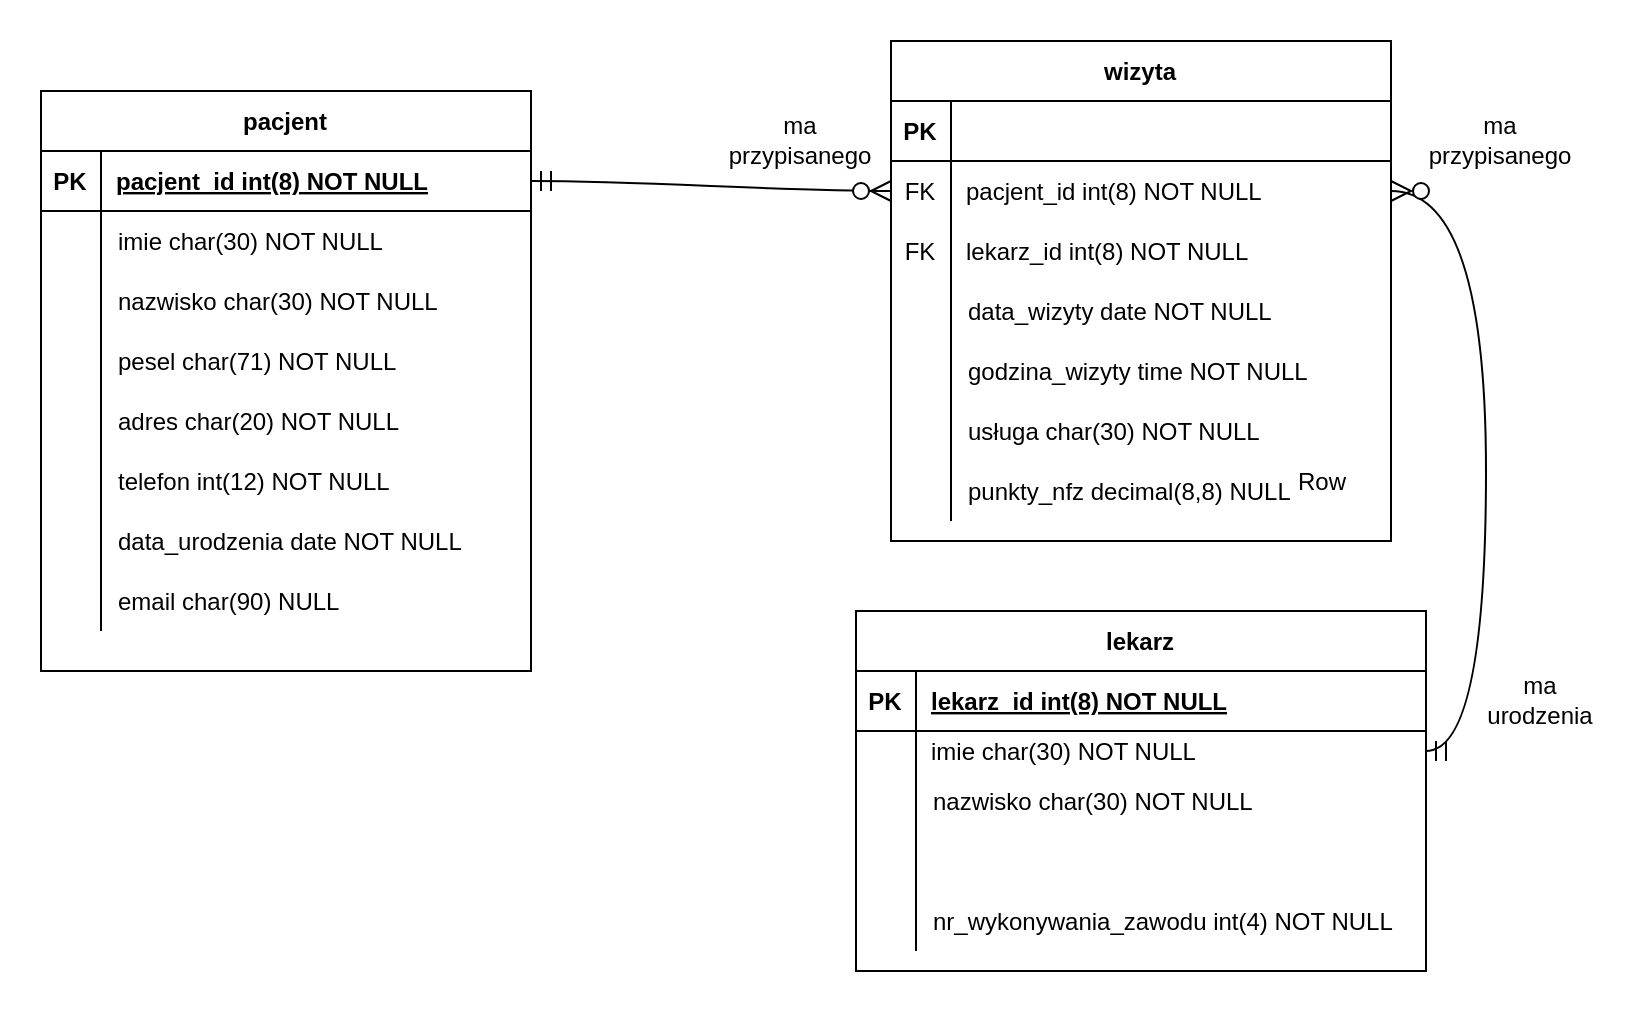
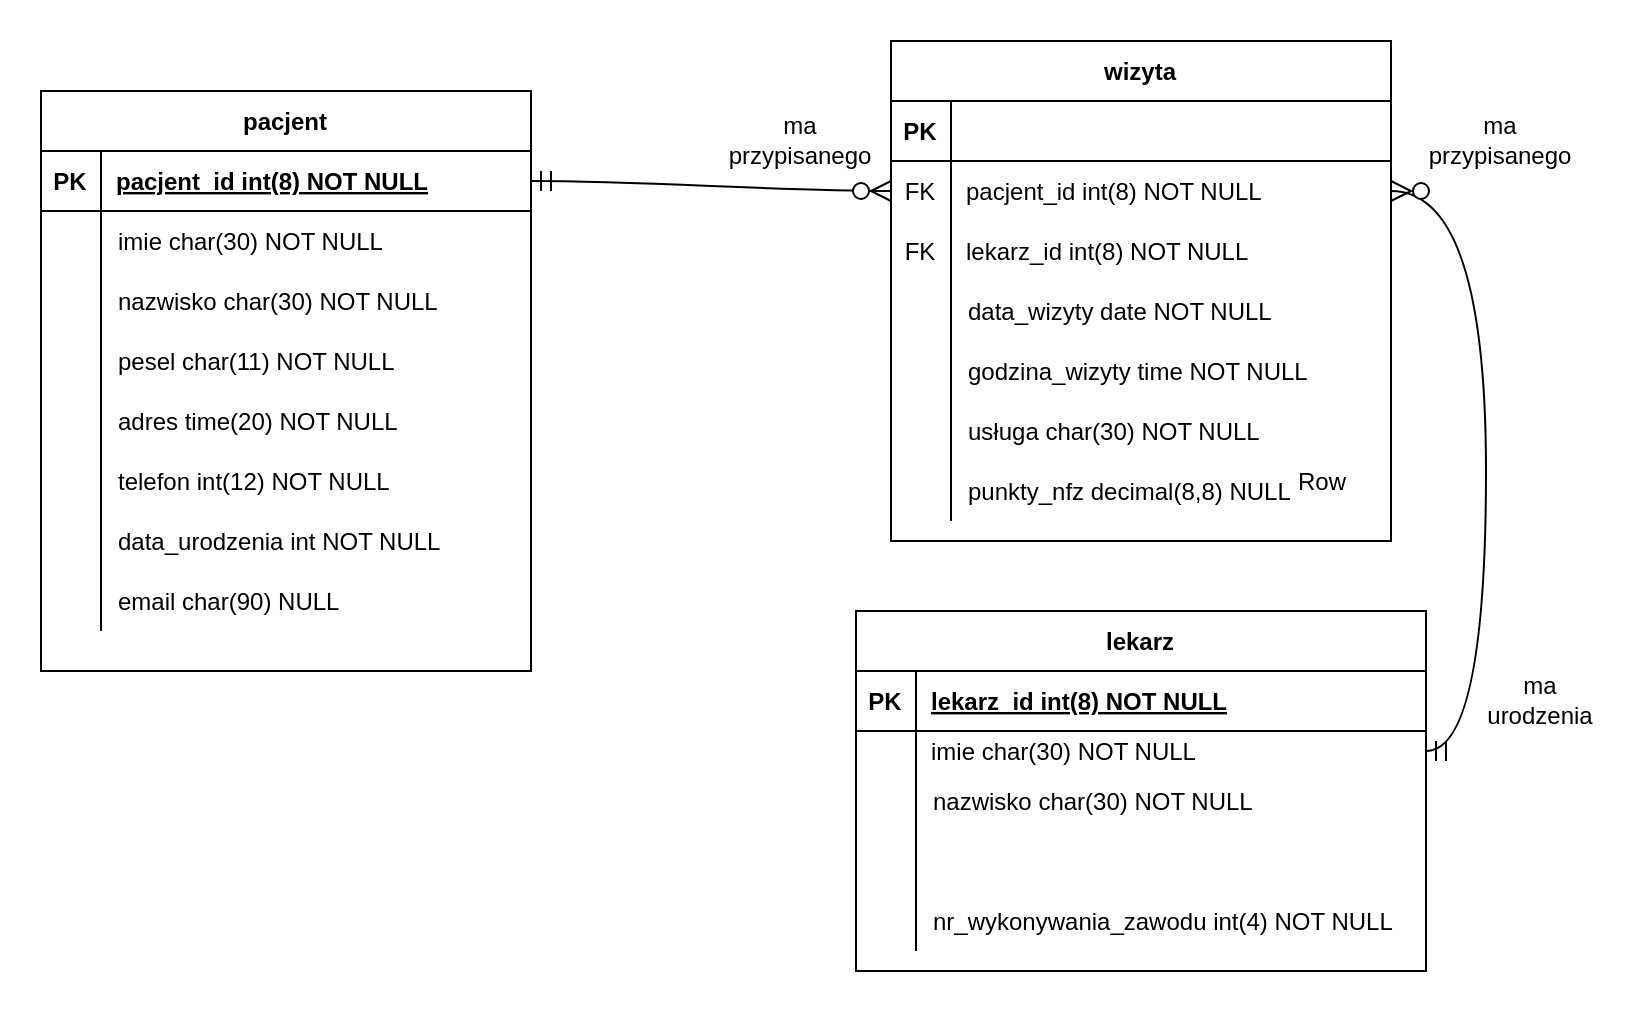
(260, 362) -> (260, 362)
(263, 422) -> (260, 422)
(294, 542) -> (284, 542)
